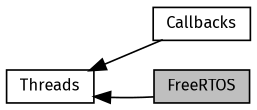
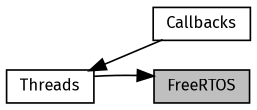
(132, 98) -> (116, 75)
